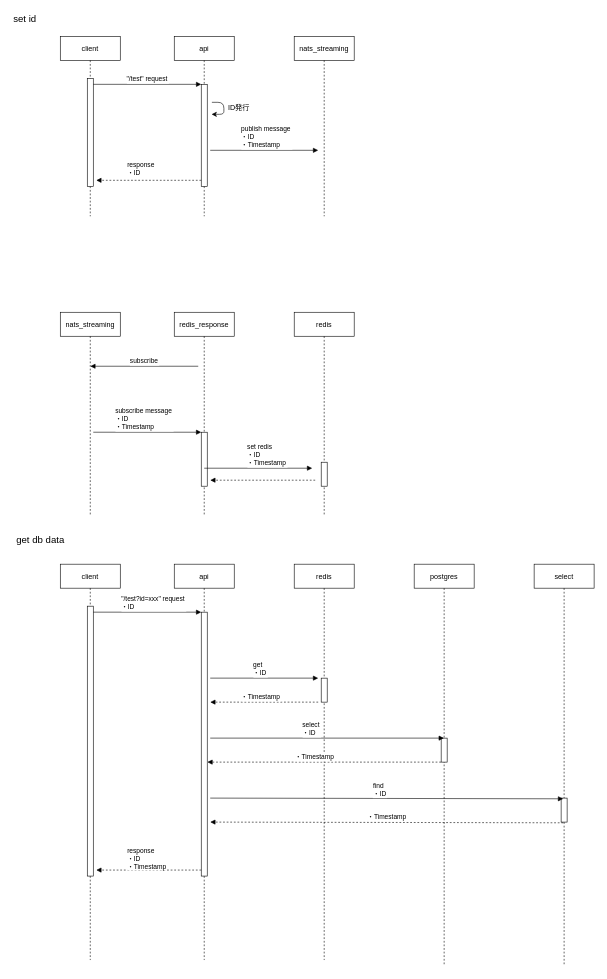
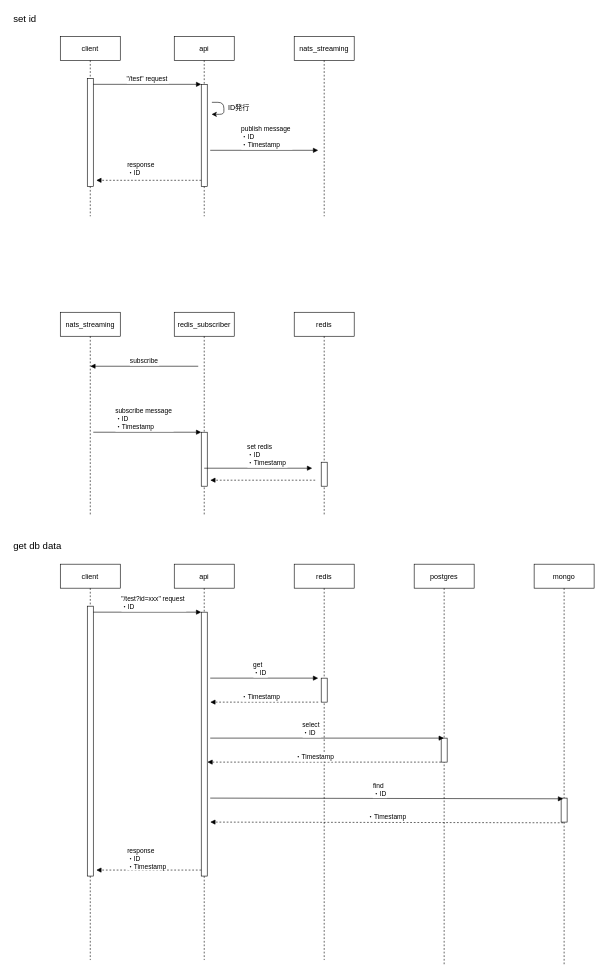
(204, 325) -> (204, 325)
(57, 540) -> (54, 546)
(564, 577) -> (564, 577)
